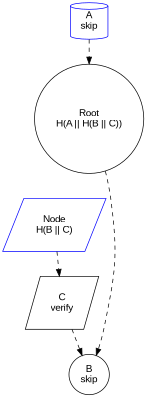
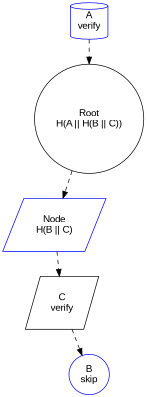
(89, 21) -> (89, 21)
(115, 260) -> (69, 181)
(89, 375) -> (89, 375)
